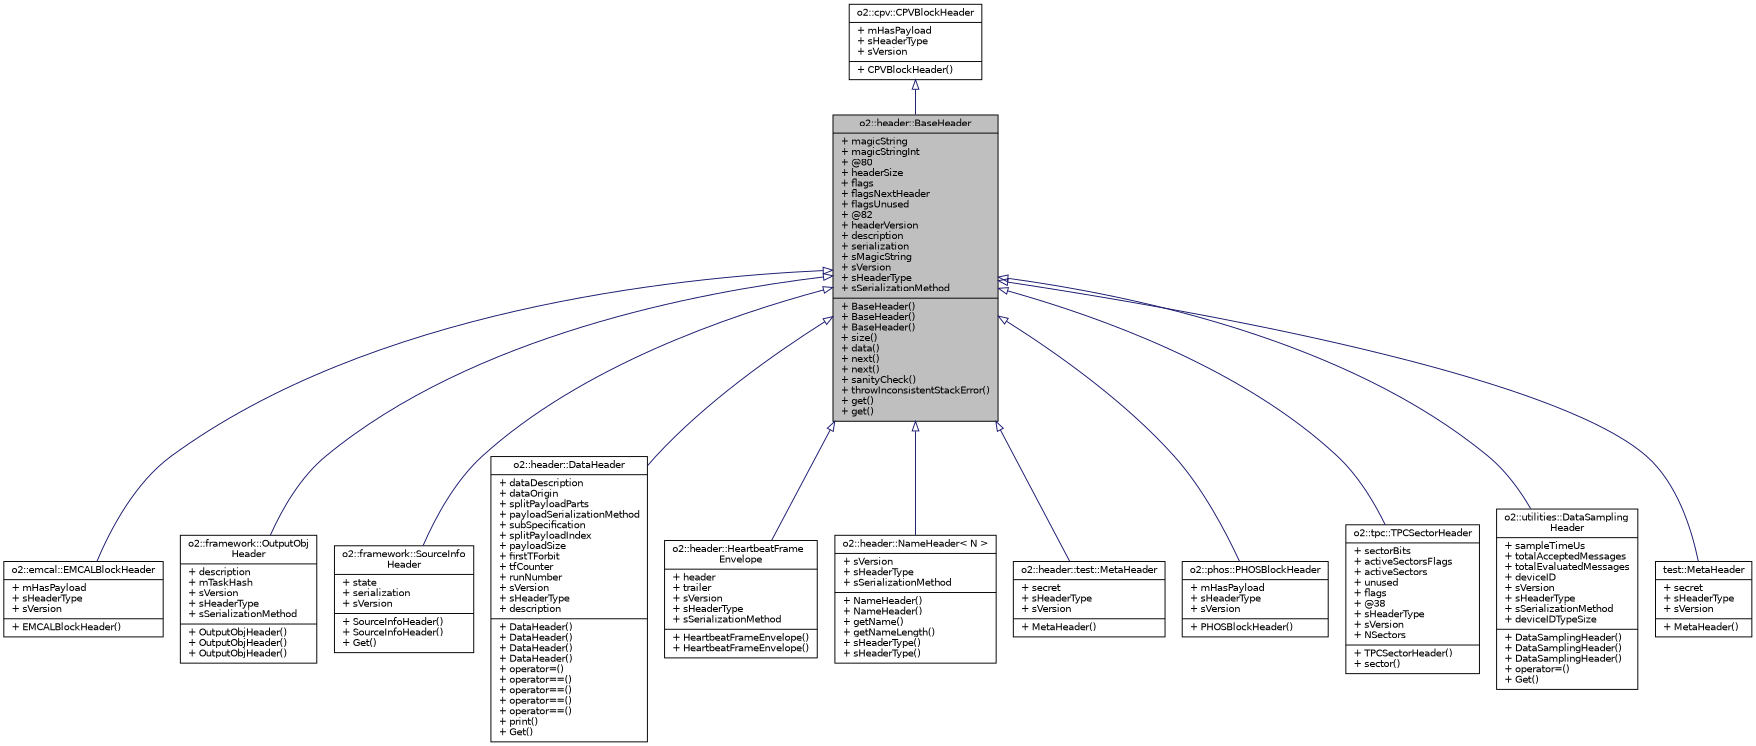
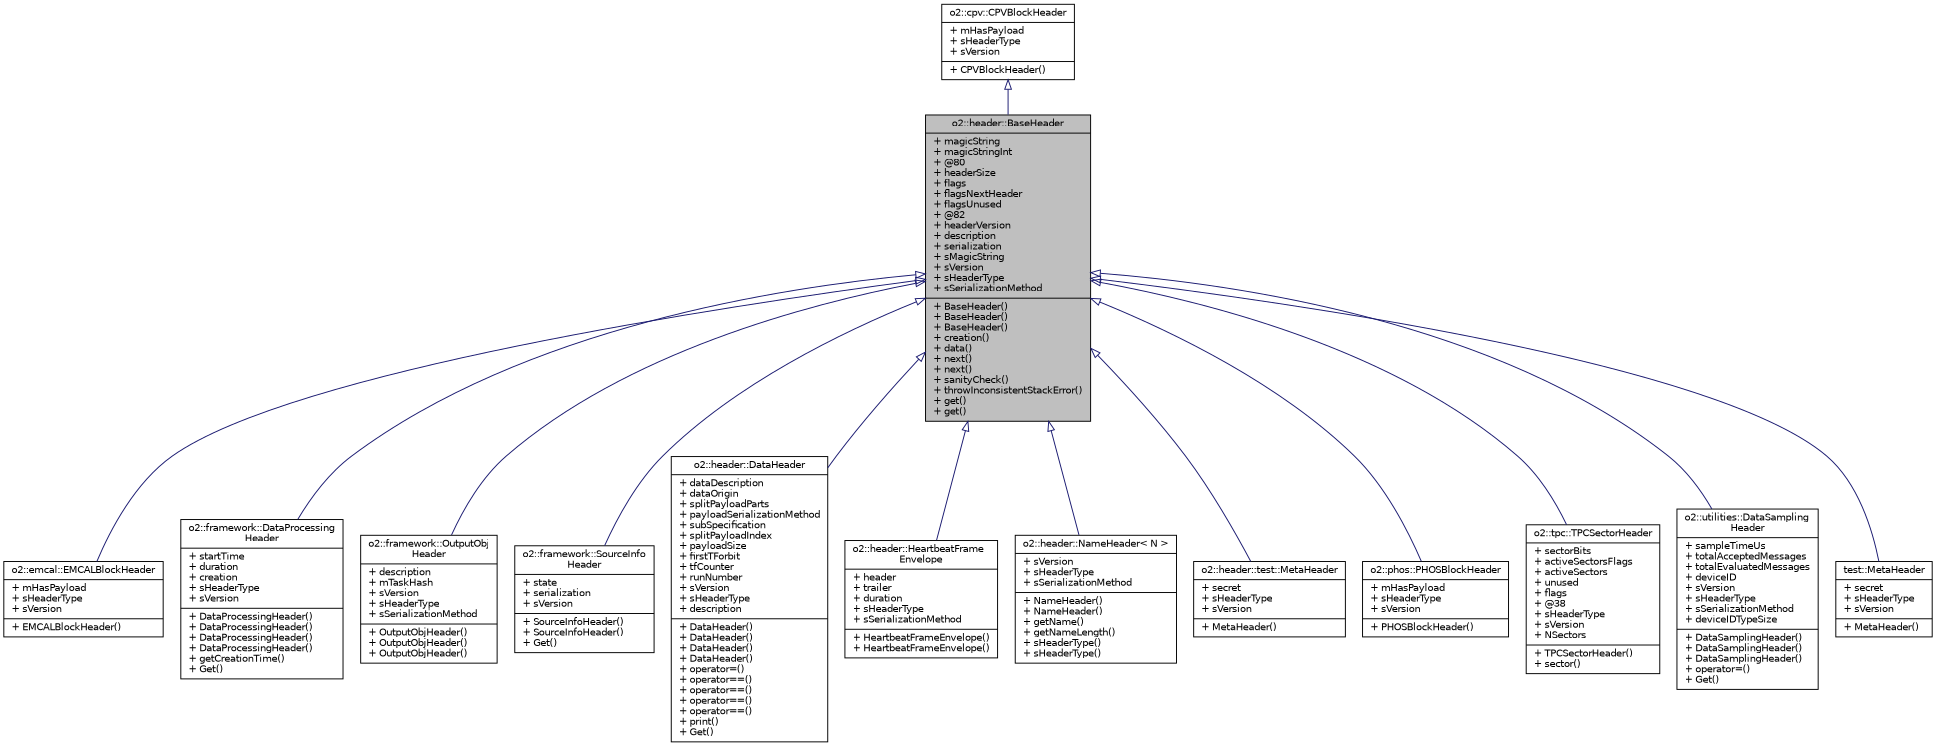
(859, 338) -> (961, 338)
none -> (262, 599)
(697, 599) -> (877, 599)
